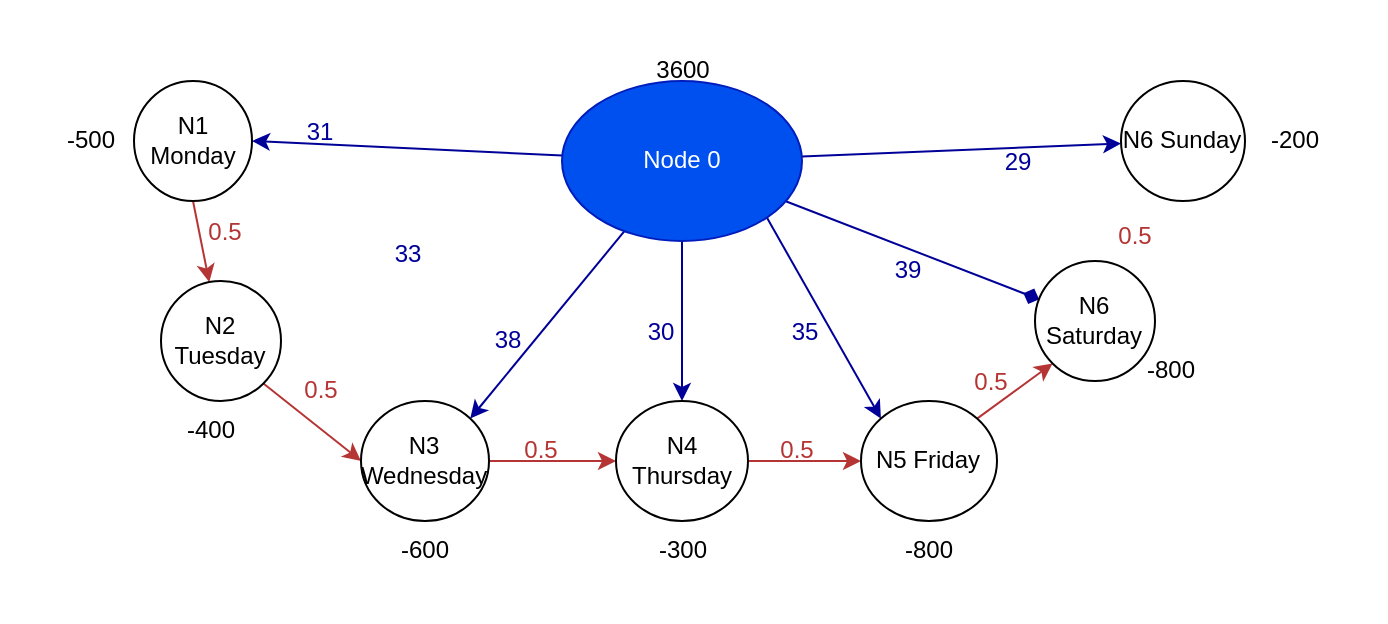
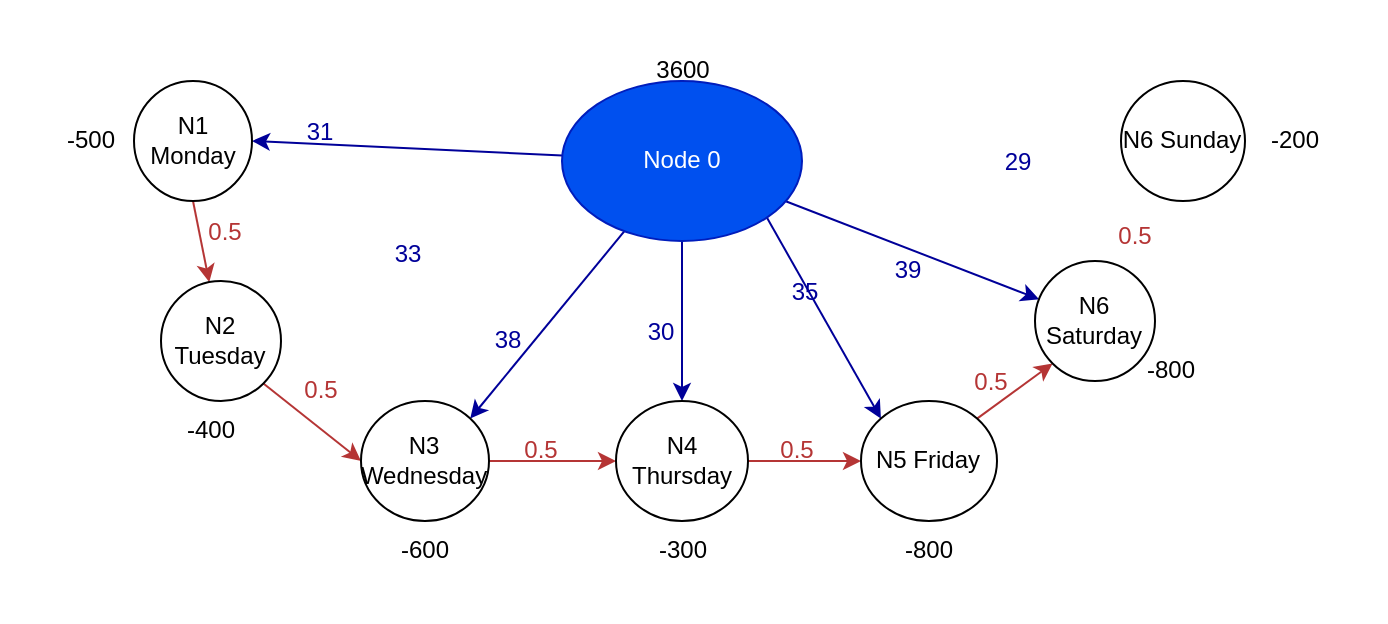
(955, 150) -> none
(1024, 293) -> (1023, 293)
(806, 331) -> (806, 291)
